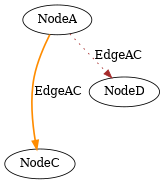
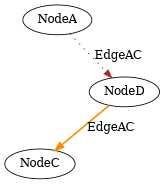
(33, 86) -> (85, 125)
